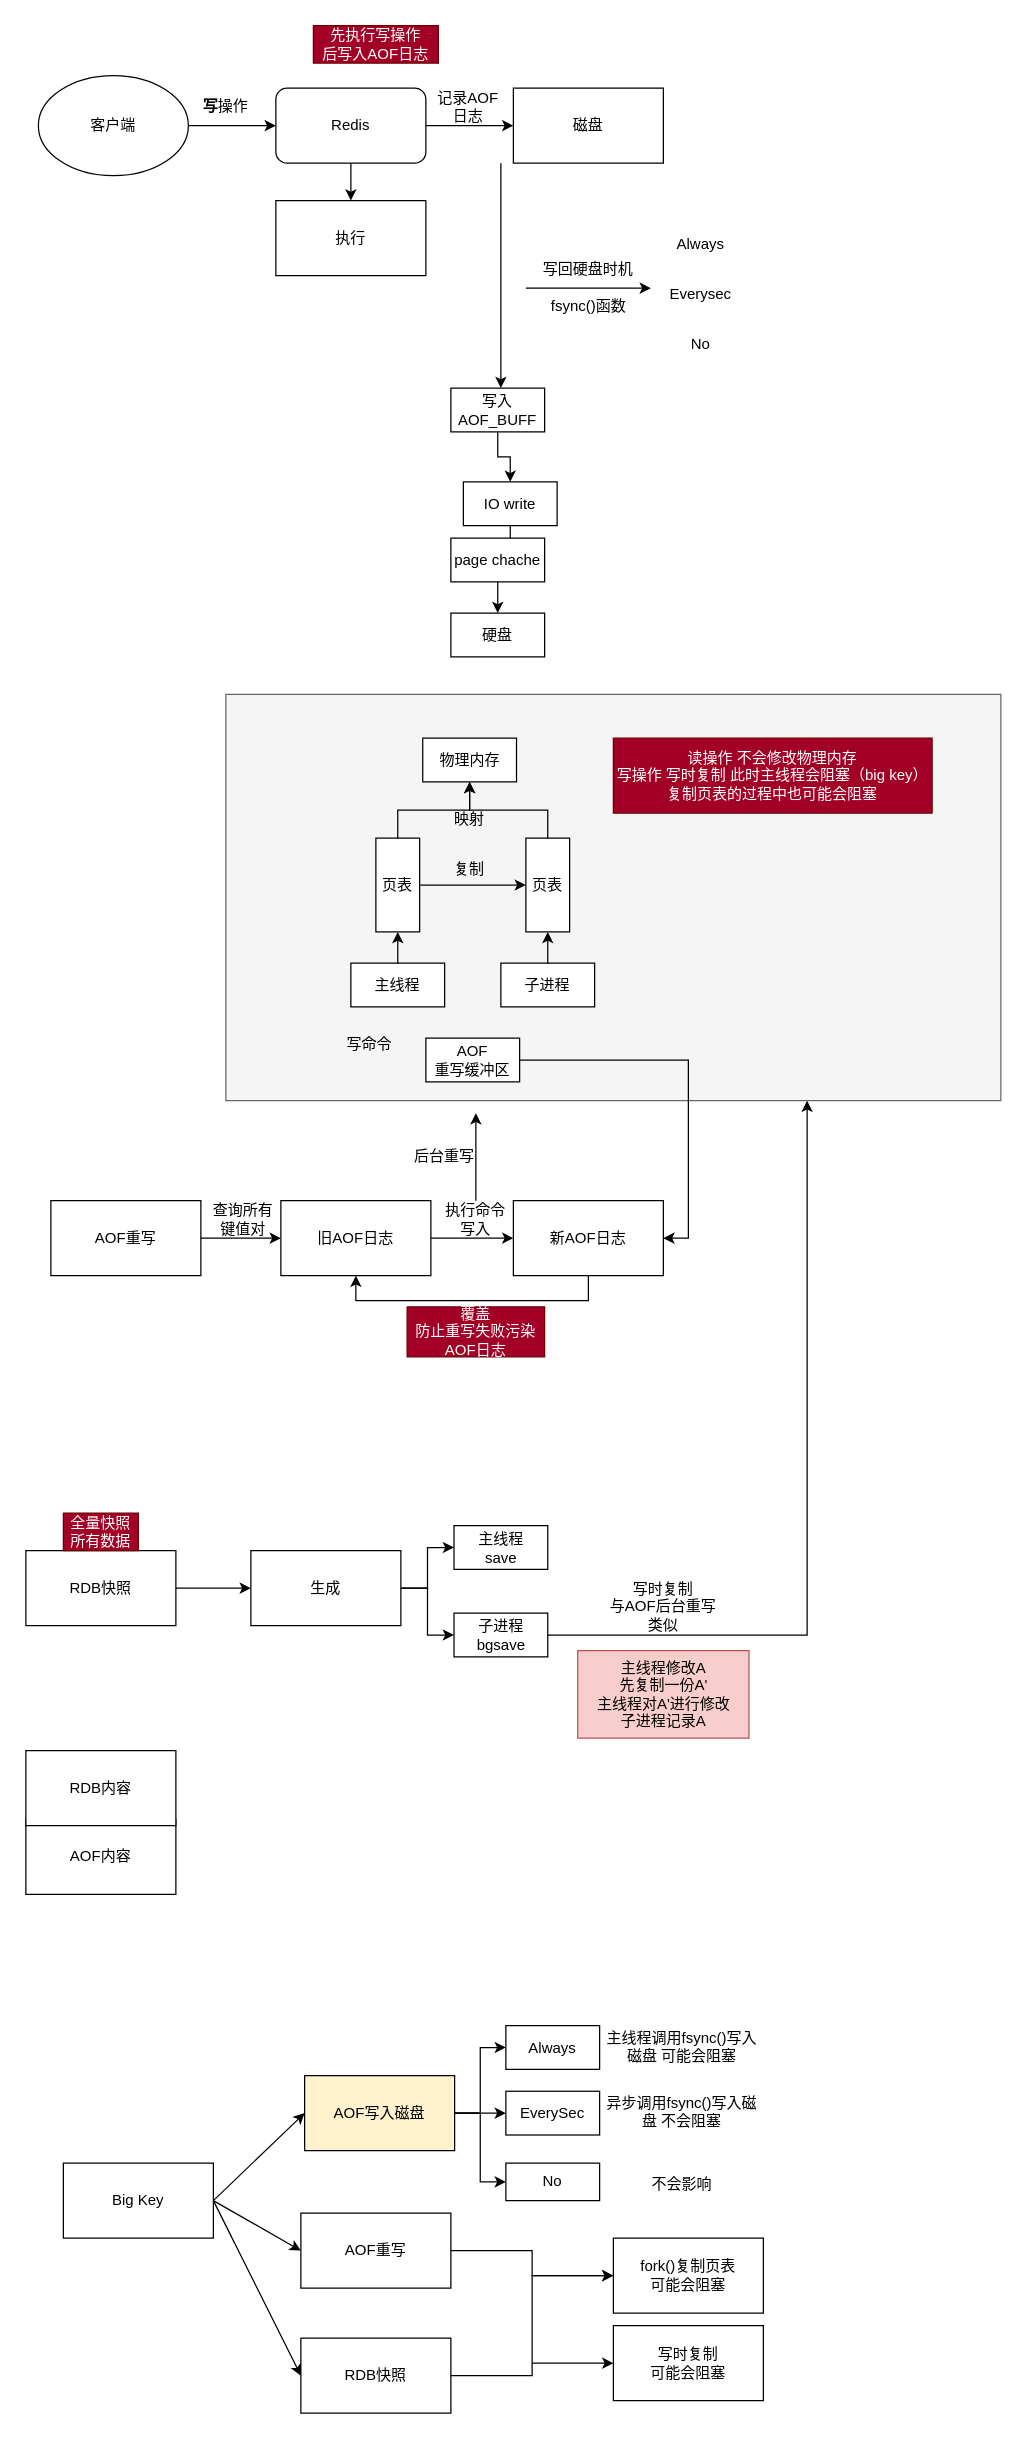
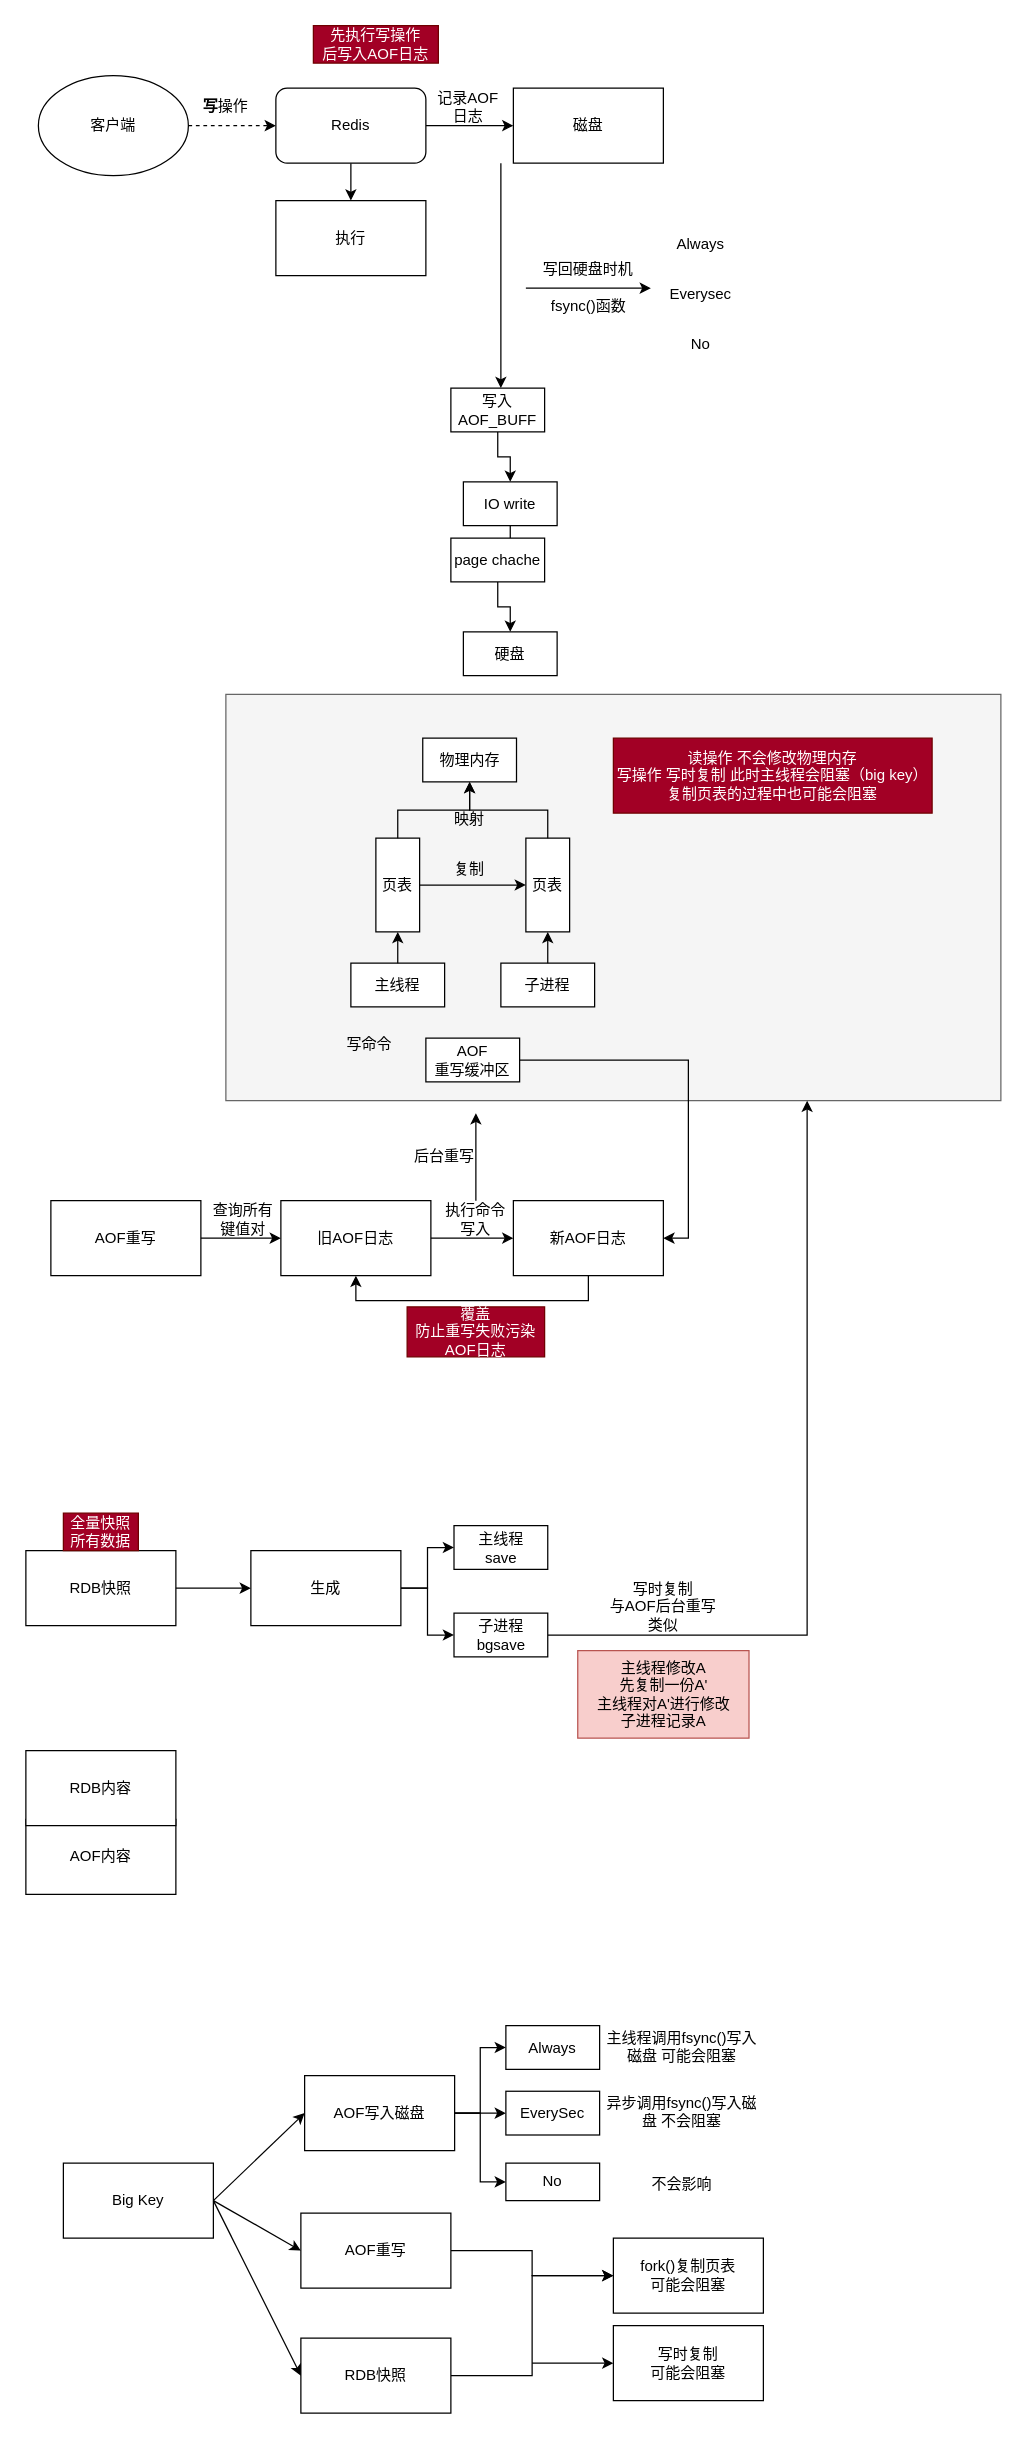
(226, 126) -> (226, 126)
(498, 635) -> (510, 654)
(379, 2113) -> (379, 2113)
